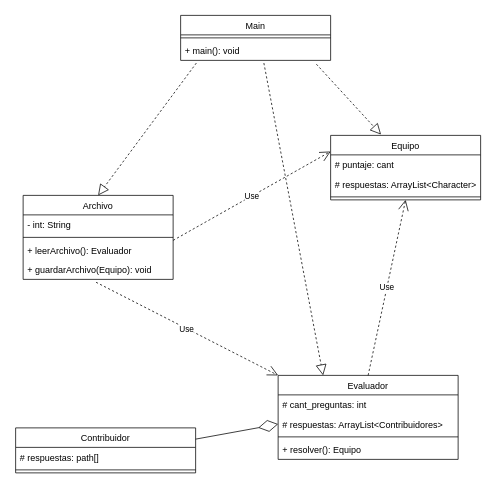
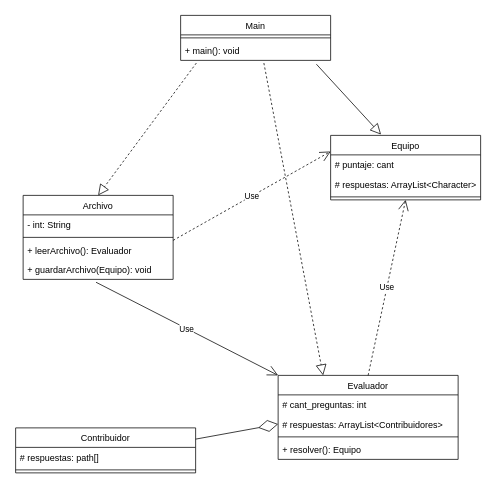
(344, 95) -> (344, 95)
(138, 304) -> (138, 304)
